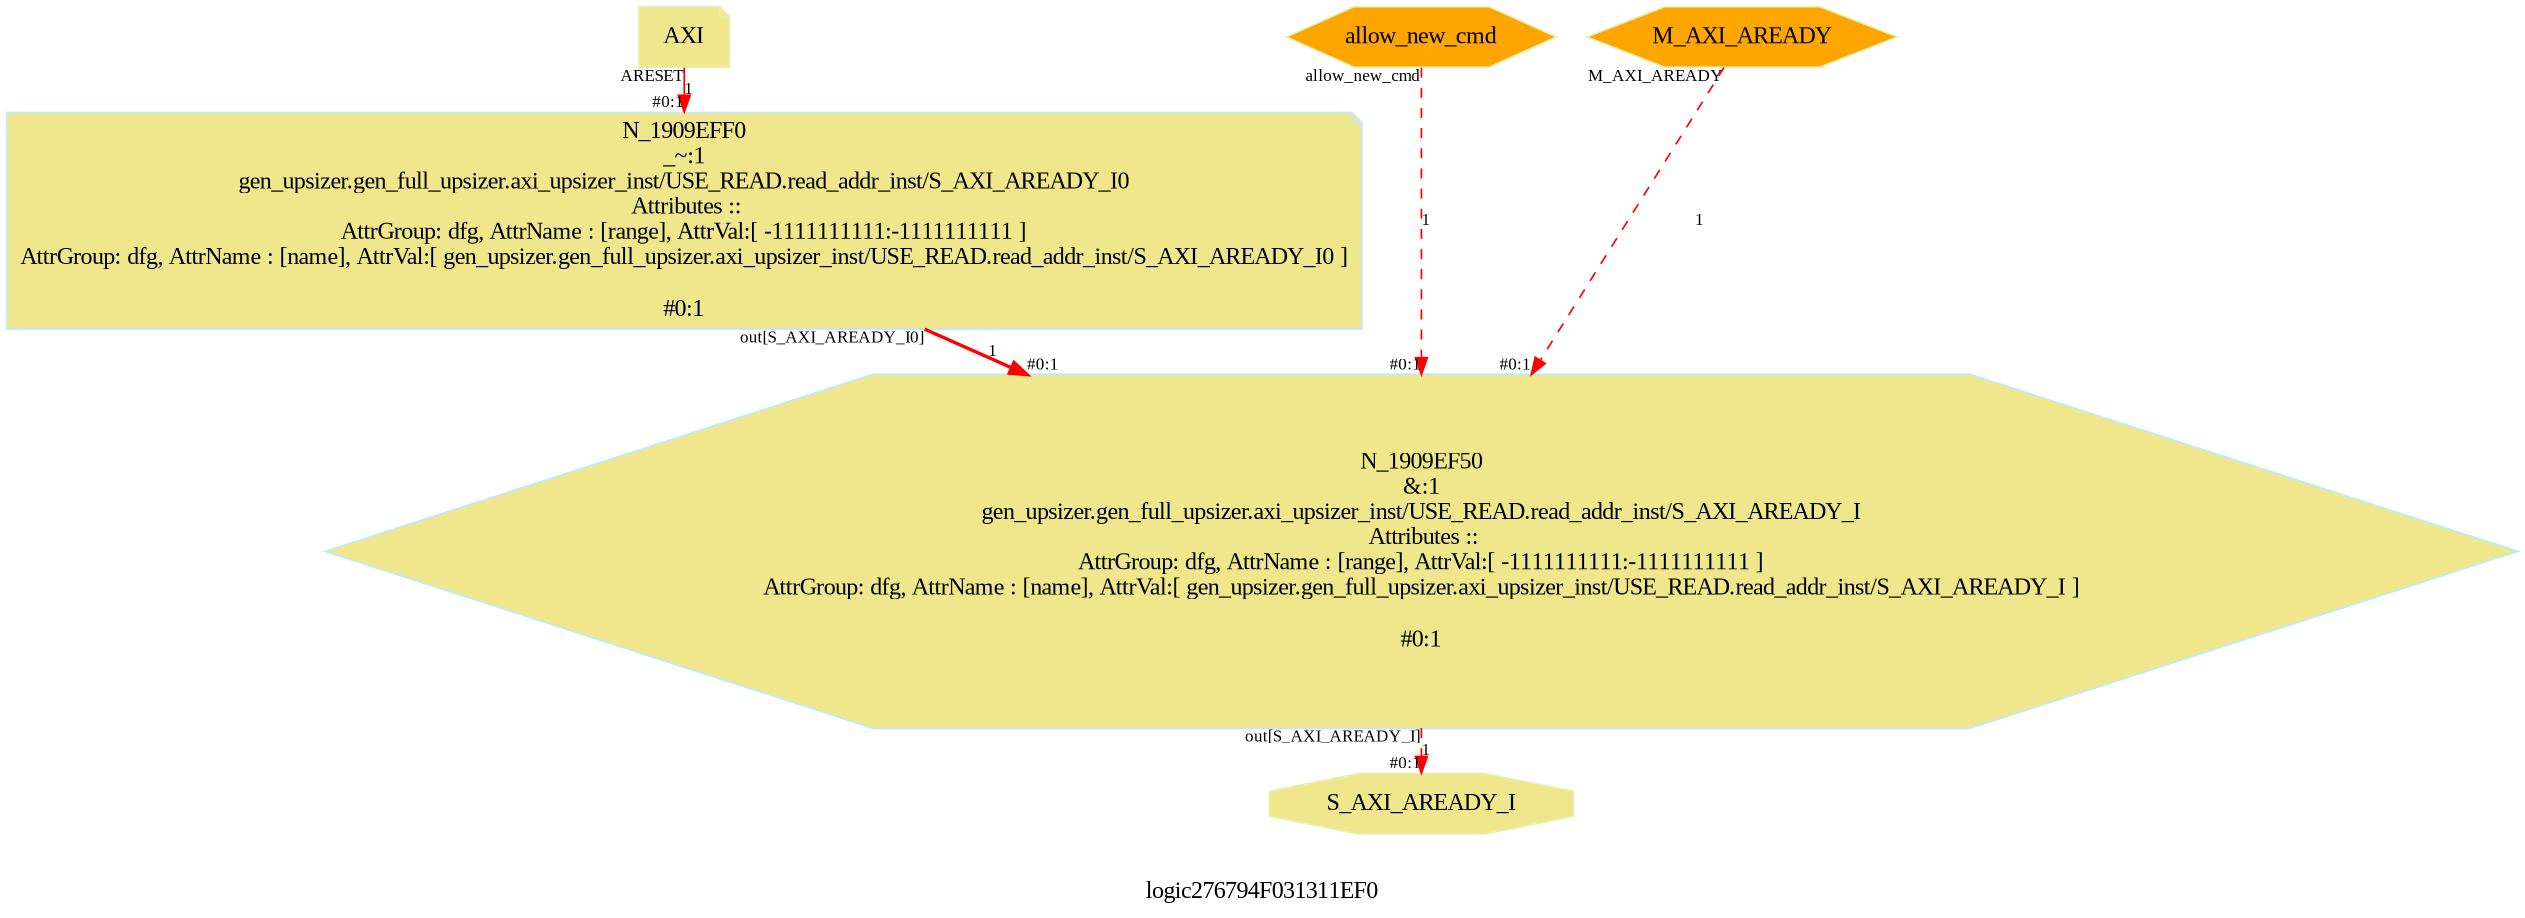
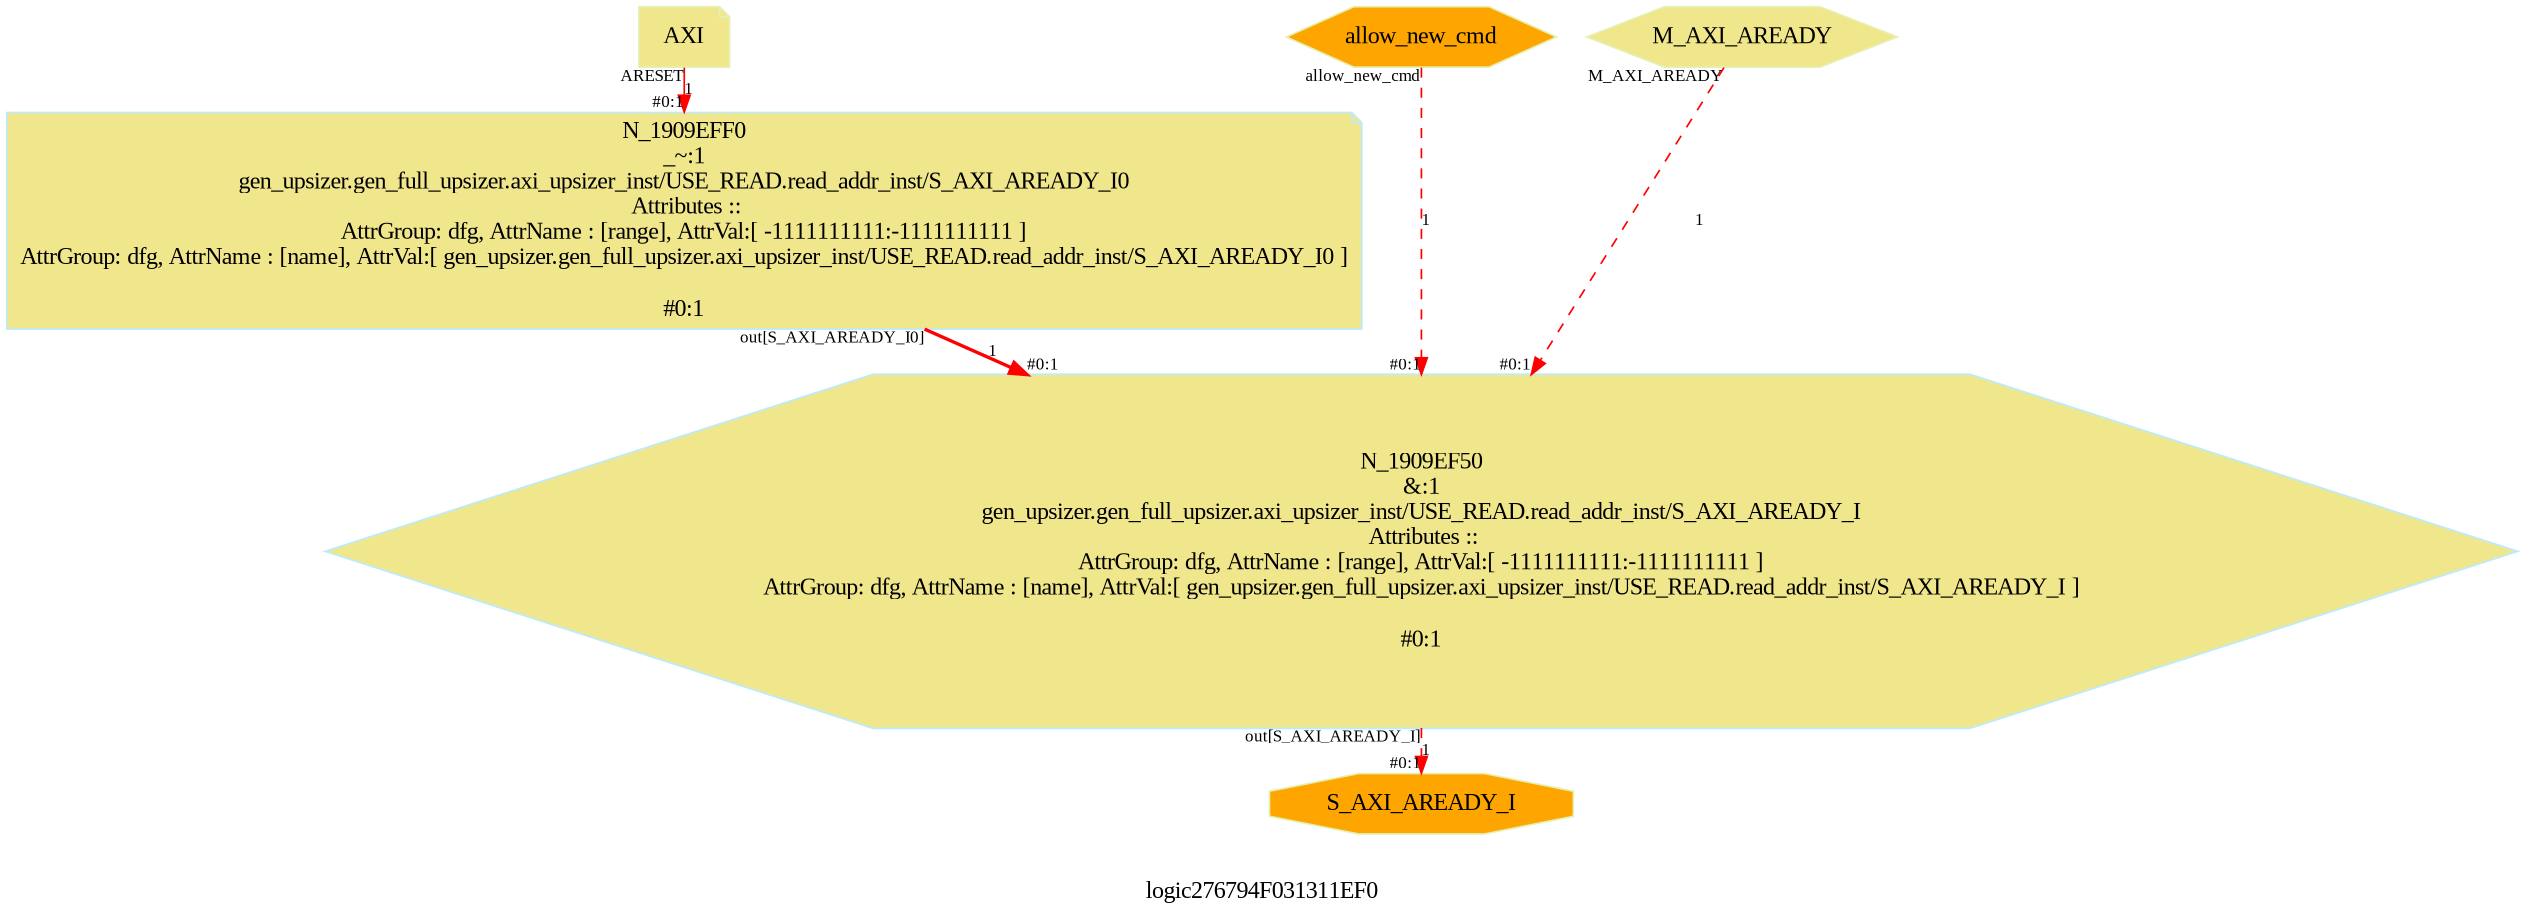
(1742, 37) -> (1742, 37)
(1421, 804) -> (1421, 804)
